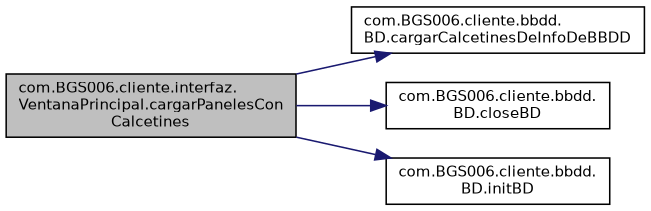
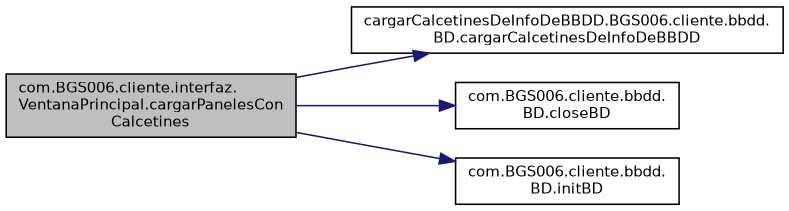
(498, 30) -> (567, 30)
